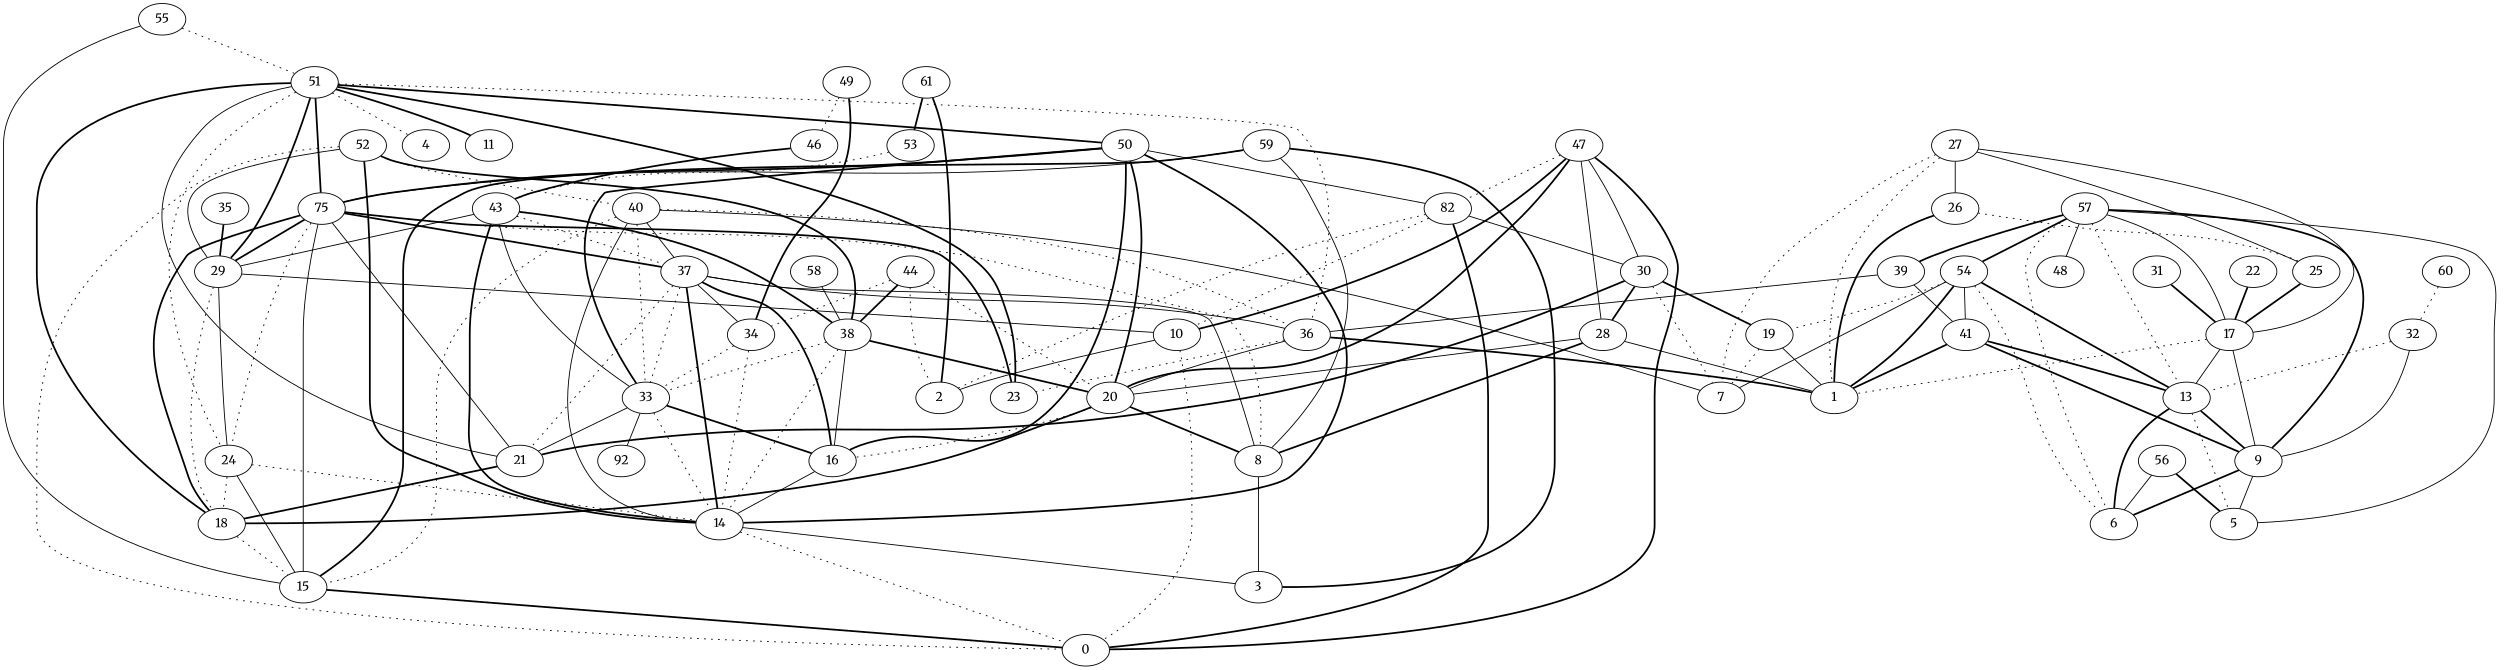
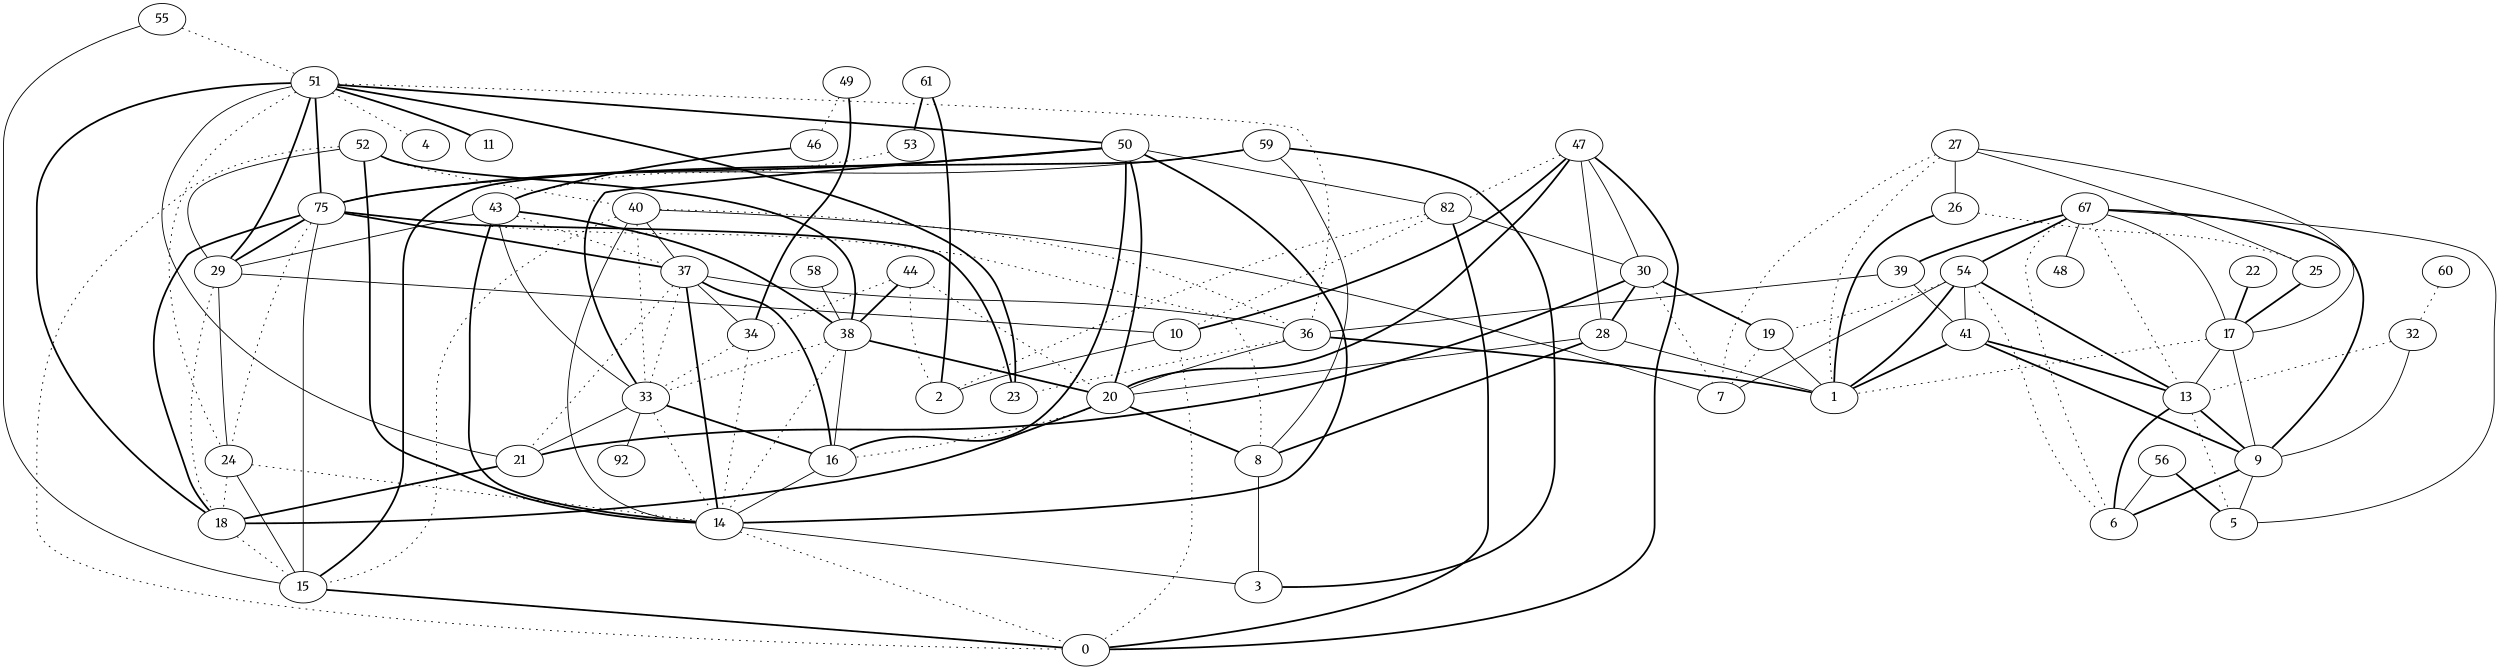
(225, 209) -> none
(2085, 209) -> (2085, 209)
(2157, 272) -> none
(1026, 296) -> none
(421, 335) -> none
